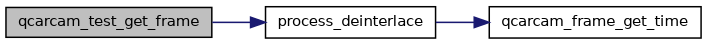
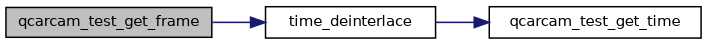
(351, 22) -> (351, 22)
(595, 22) -> (595, 22)
